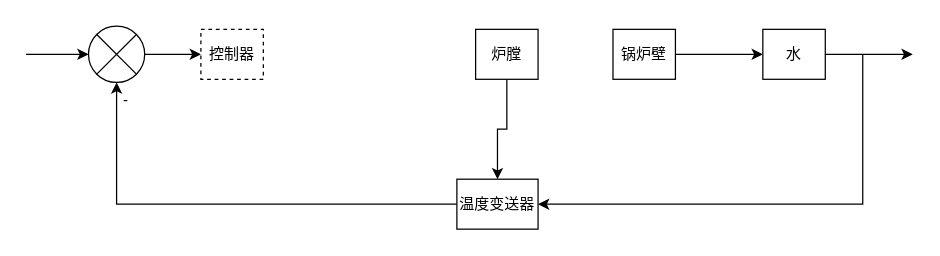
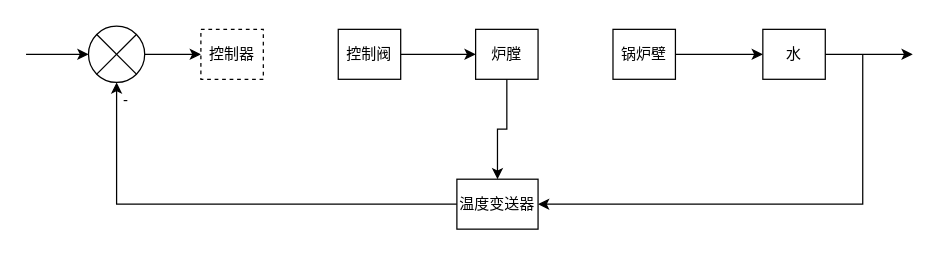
none -> (369, 54)
none -> (434, 54)
